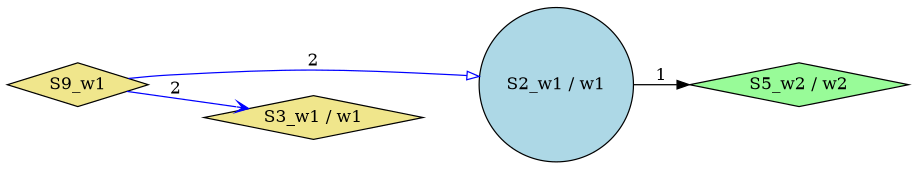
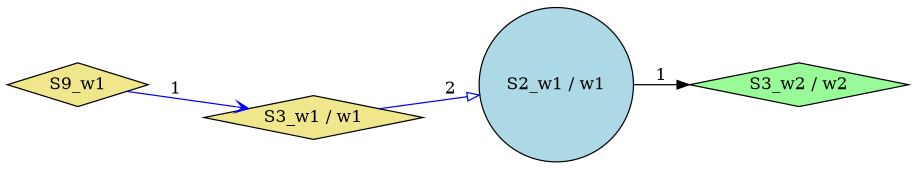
(298, 70) -> (423, 103)
(799, 85) -> (799, 85)
(176, 89) -> (176, 89)
